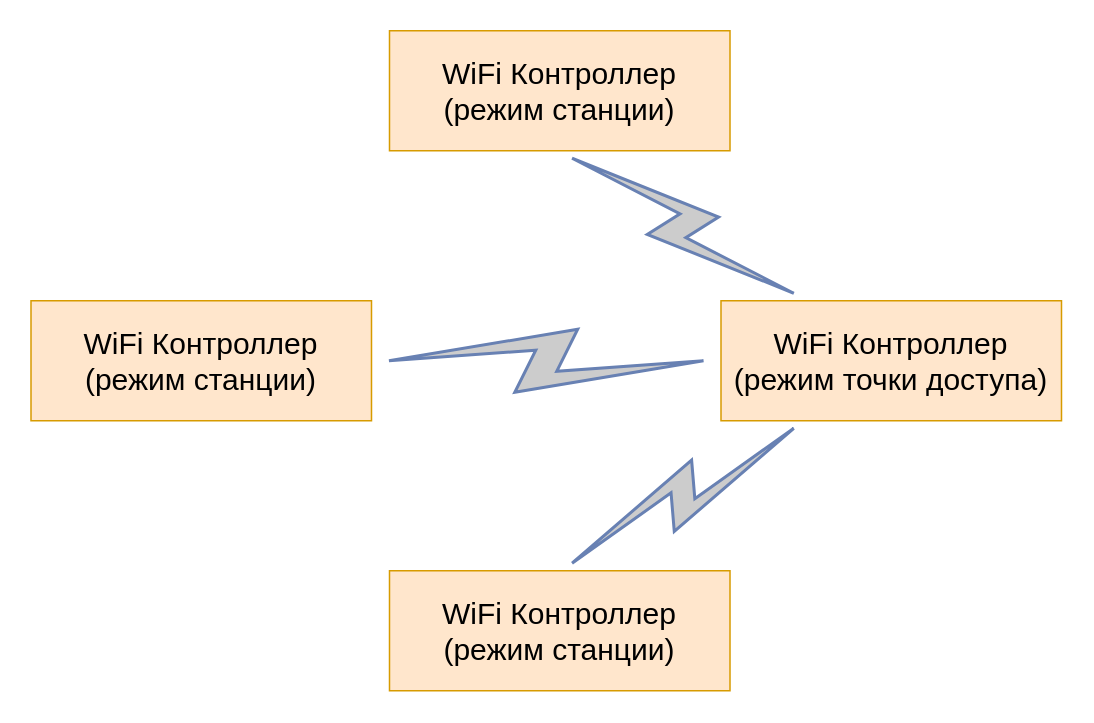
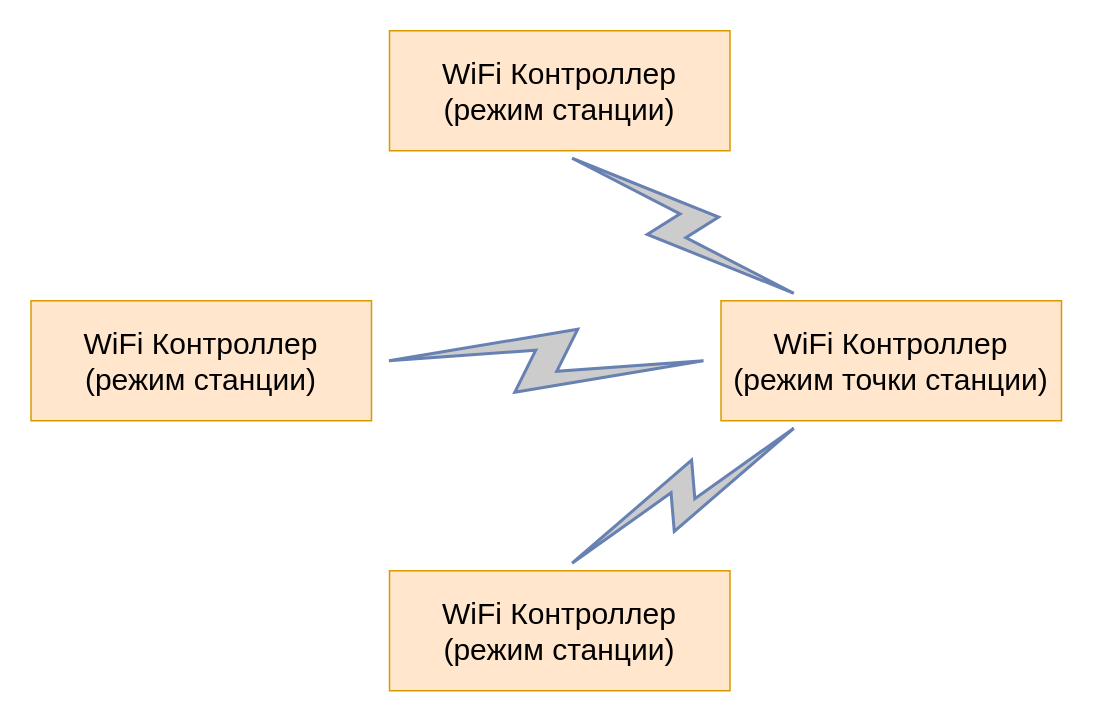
(891, 361) -> (891, 361)
